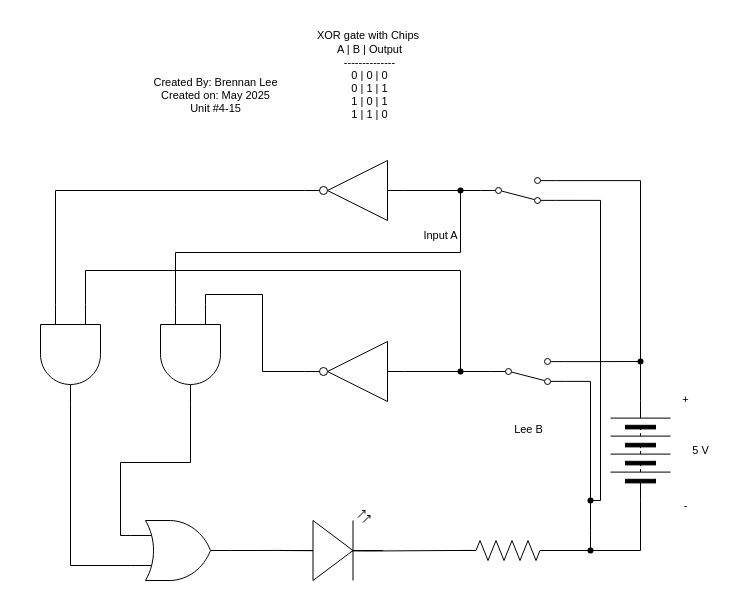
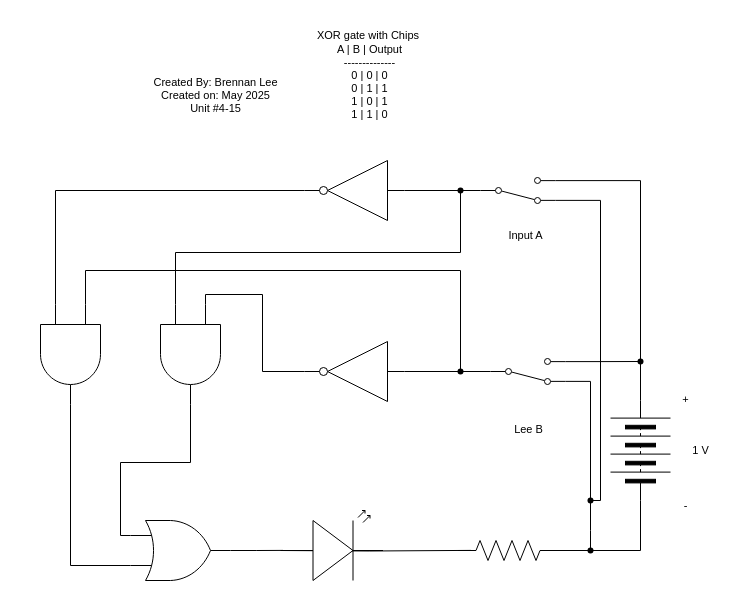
(441, 236) -> (526, 236)
(701, 451) -> (701, 451)
